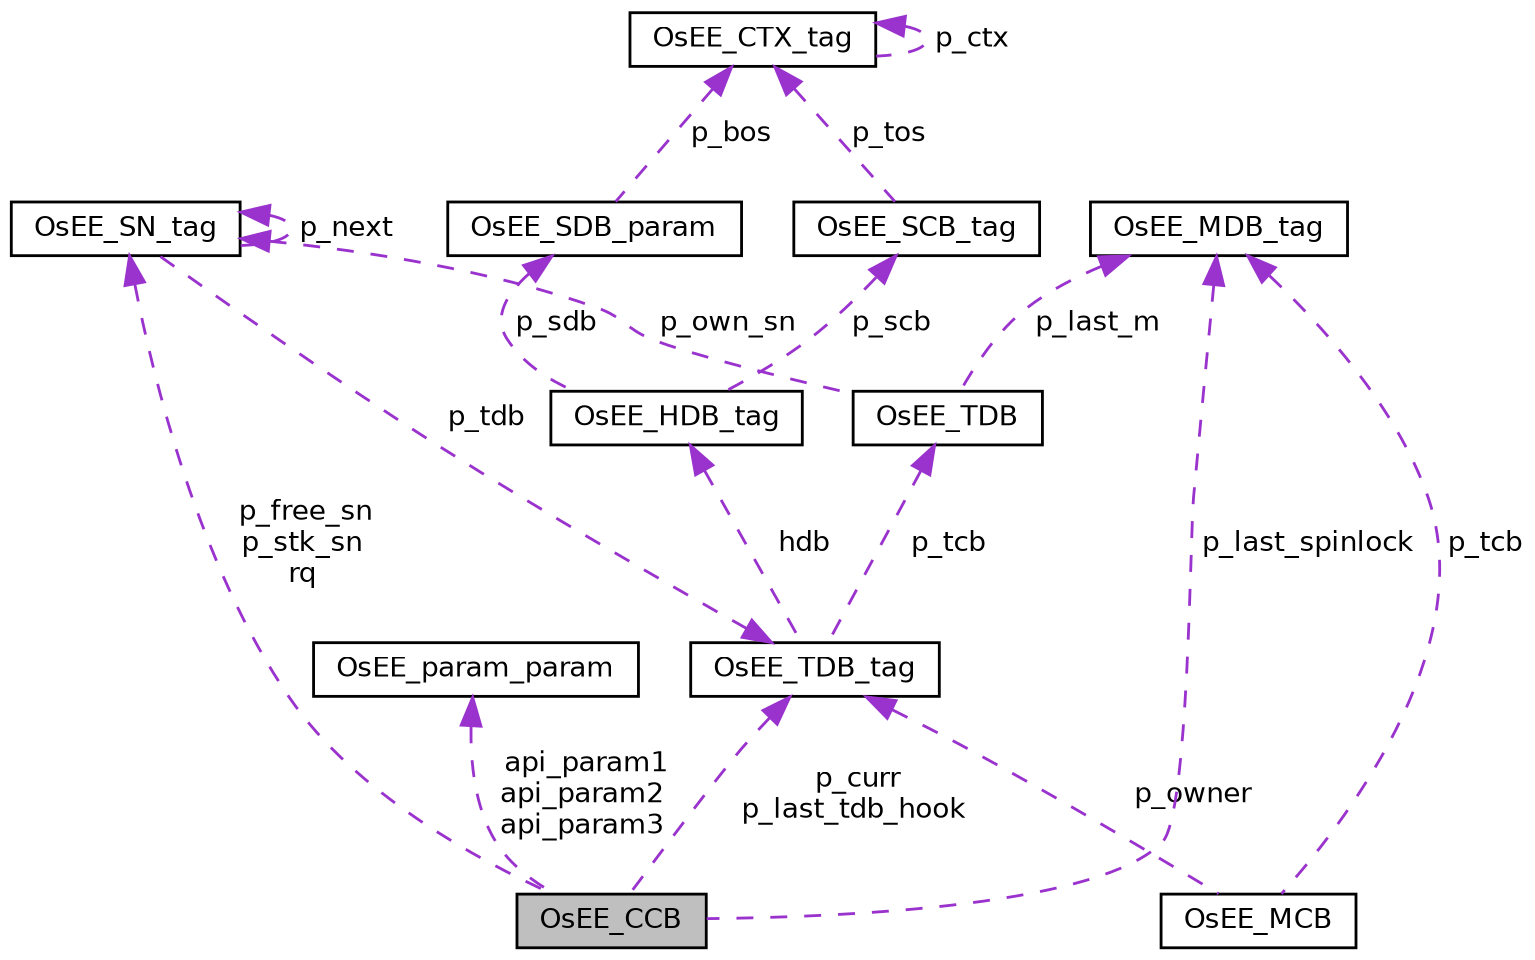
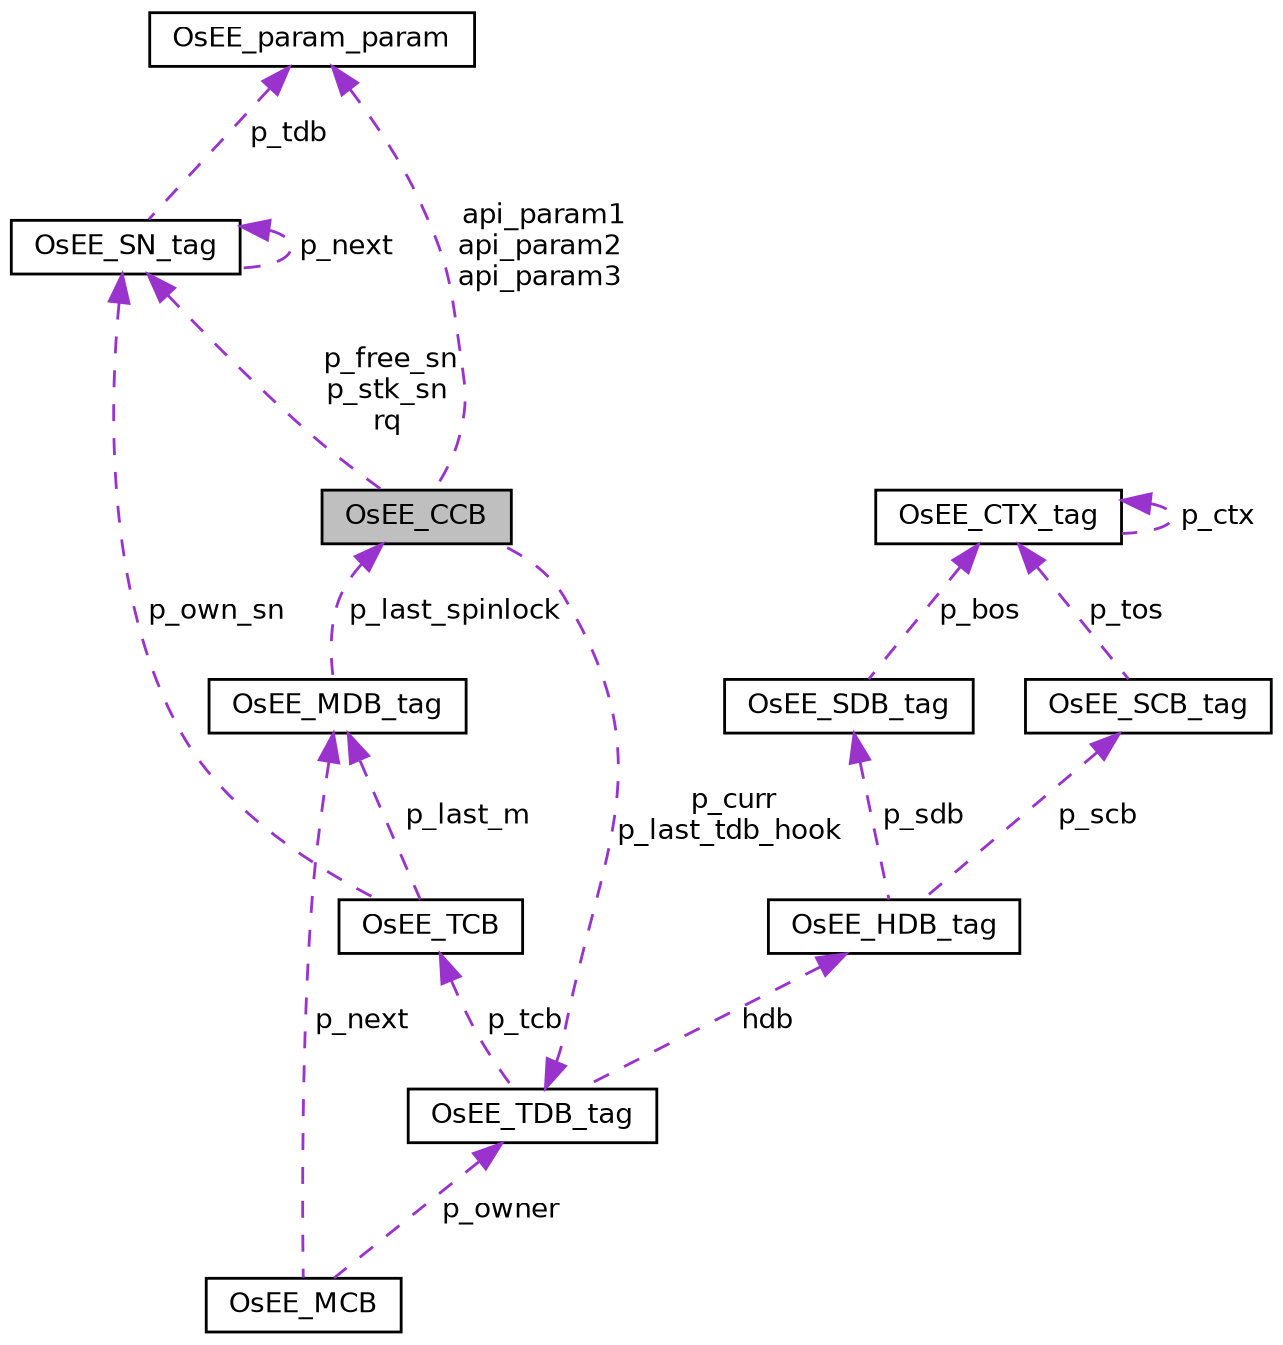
(595, 229) -> (849, 706)
(948, 418) -> (431, 927)
(448, 452) -> (209, 154)
(1482, 544) -> (359, 1021)
(1175, 798) -> (334, 618)
